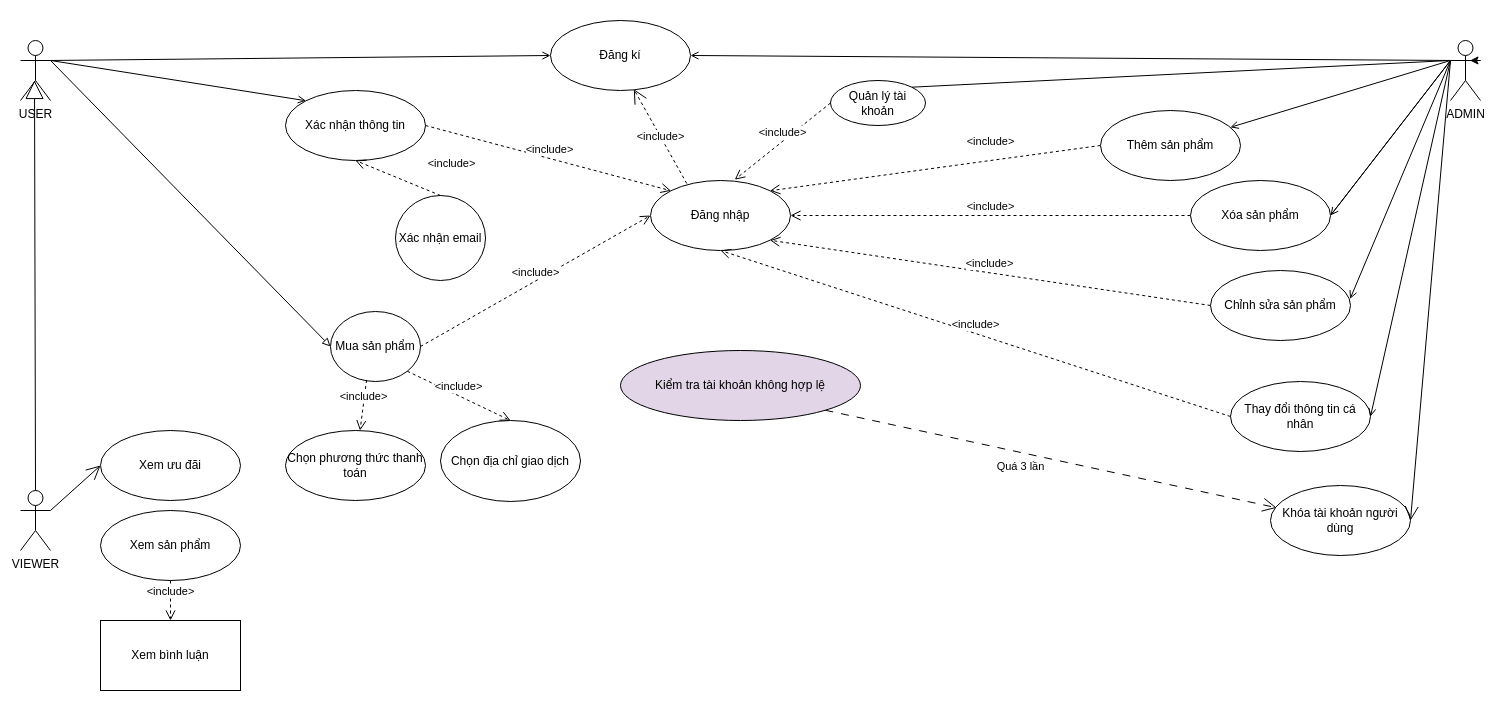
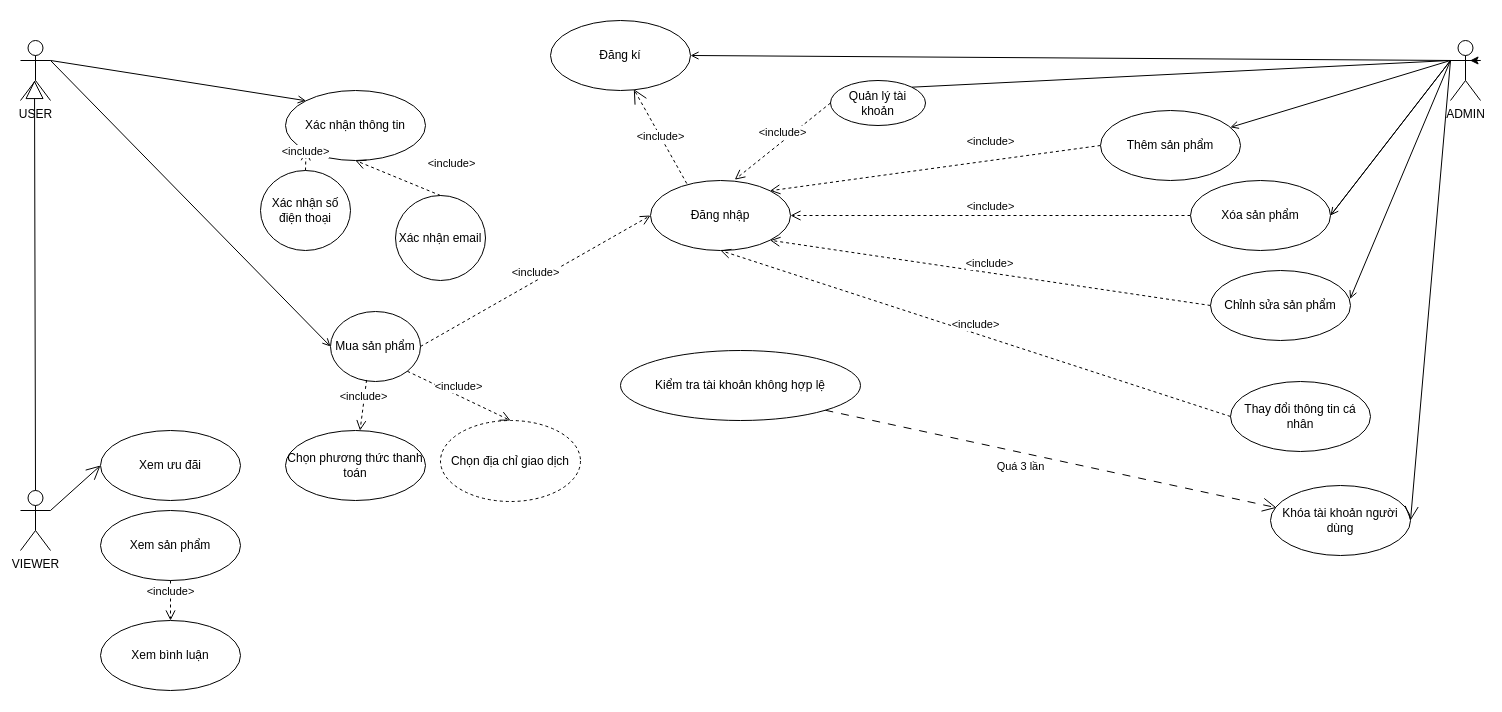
(302, 58) -> none
(547, 158) -> none
none -> (306, 161)
none -> (306, 211)
(1409, 244) -> none
(323, 339) -> (325, 341)
(741, 386) -> (741, 386)
(511, 461) -> (511, 461)
(171, 656) -> (171, 656)
